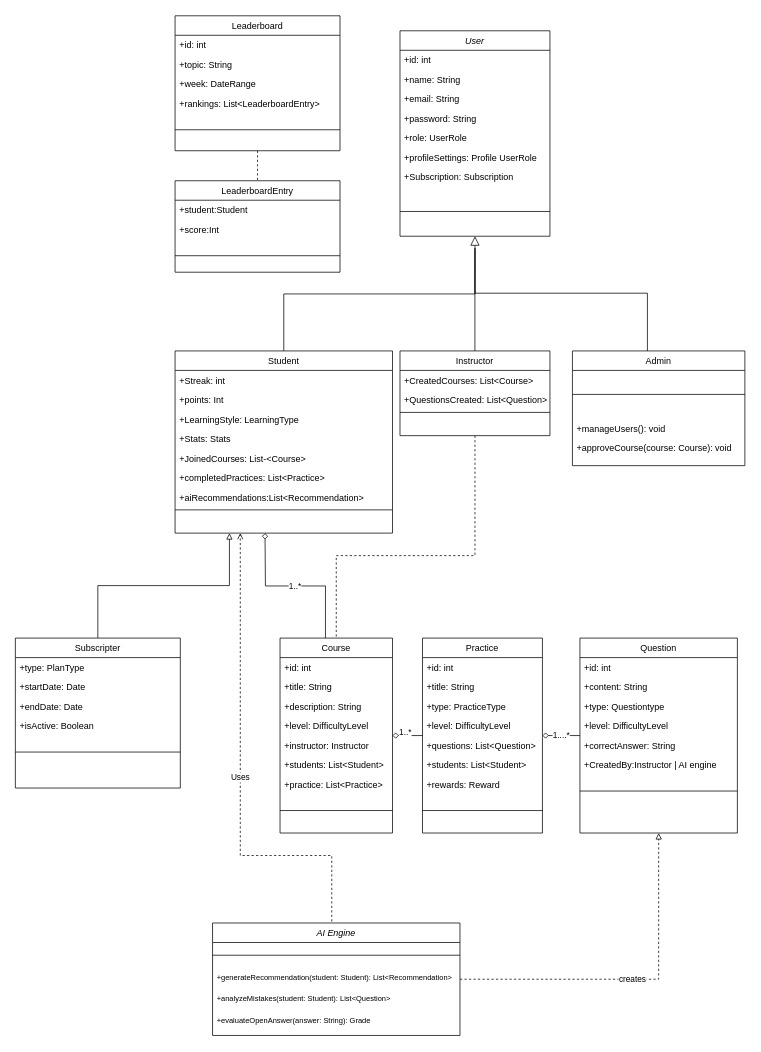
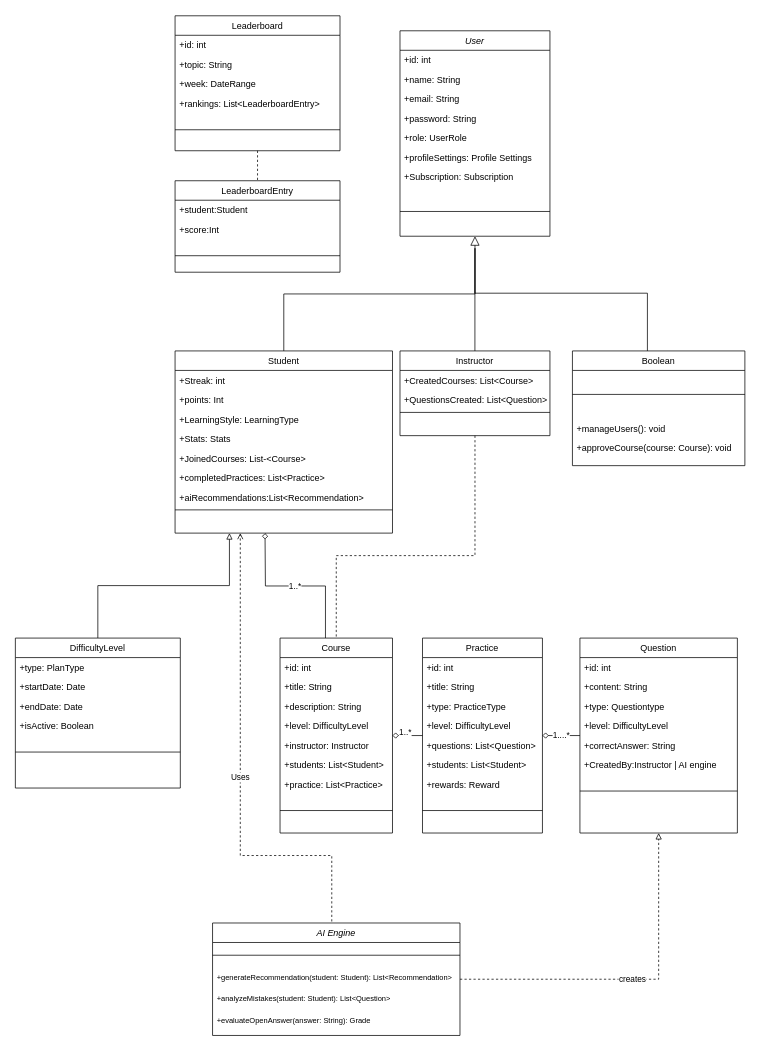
(479, 158) -> (479, 158)
(659, 361) -> (659, 361)
(98, 648) -> (98, 648)
